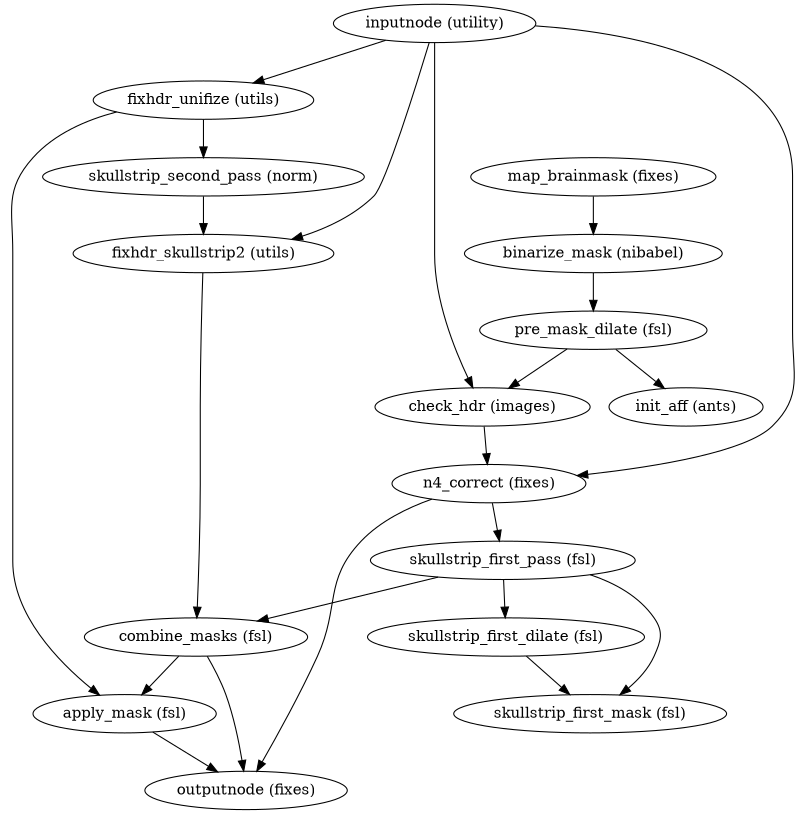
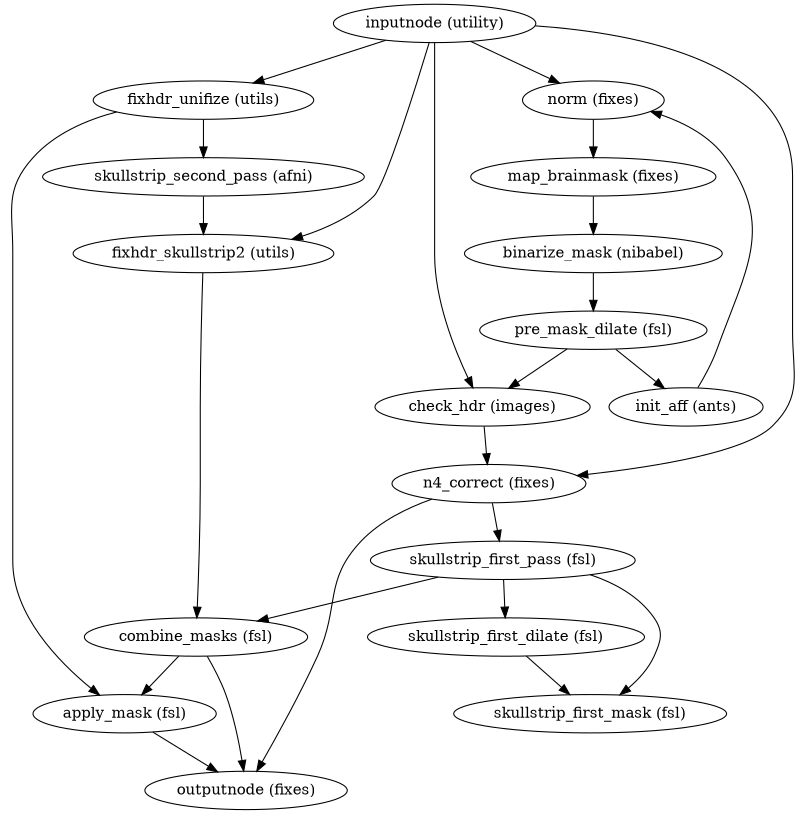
none -> (593, 100)
(203, 177) -> (203, 177)
